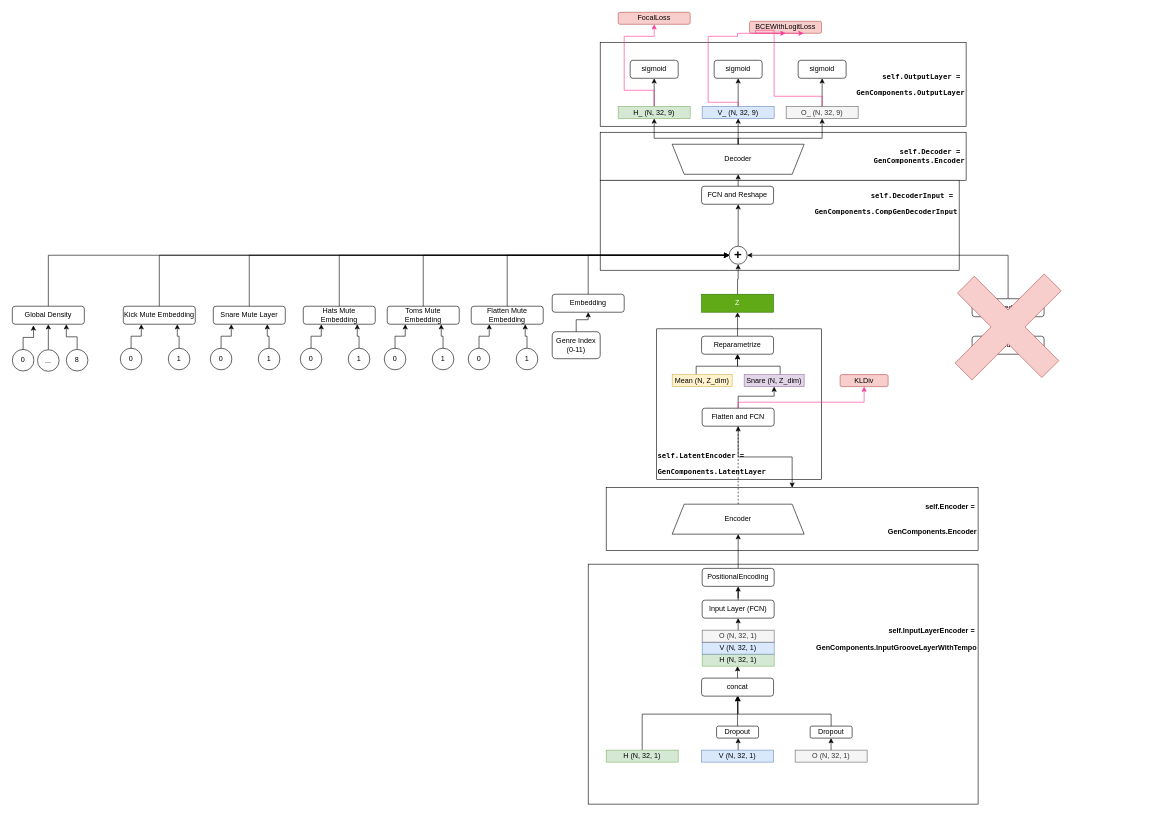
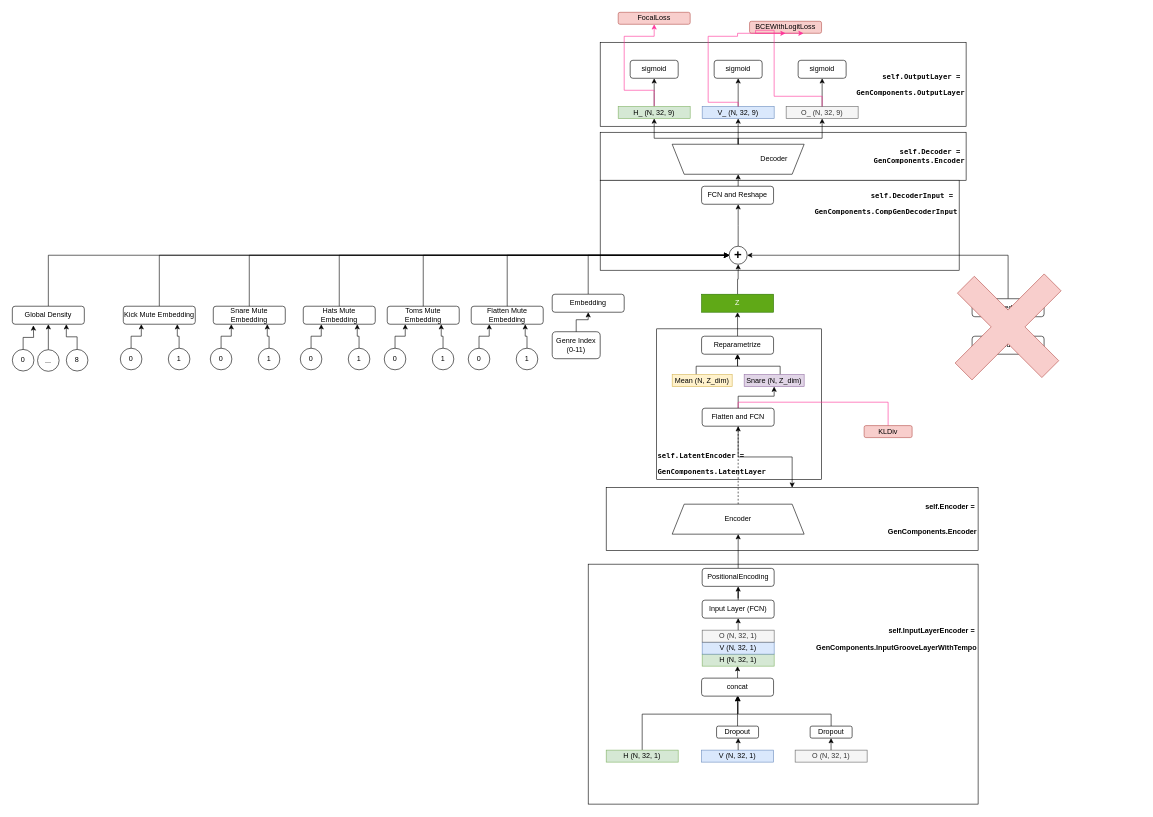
(738, 159) -> (774, 159)
(249, 315) -> (249, 315)
(864, 381) -> (888, 432)
